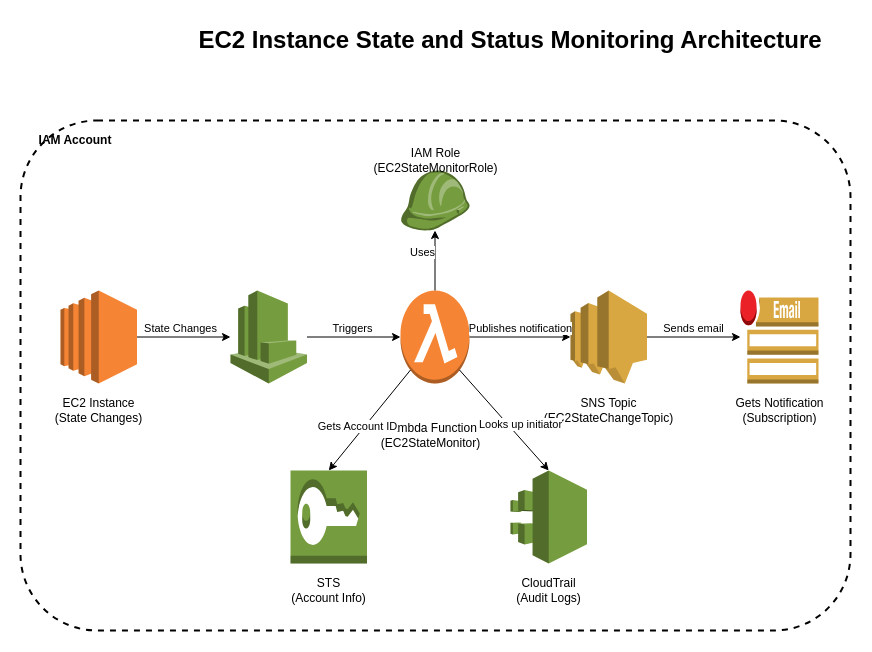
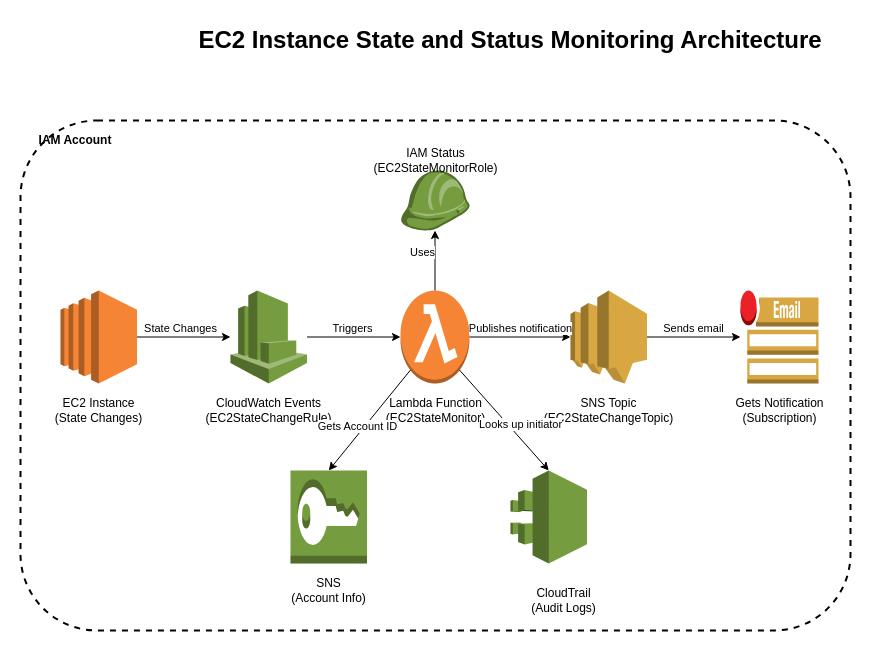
(436, 161) -> (436, 161)
none -> (269, 411)
(430, 436) -> (435, 411)
(329, 591) -> (329, 591)
(549, 591) -> (564, 601)
